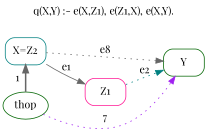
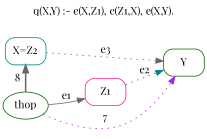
(106, 50) -> (106, 50)
(62, 73) -> (63, 103)
(18, 78) -> (18, 78)
